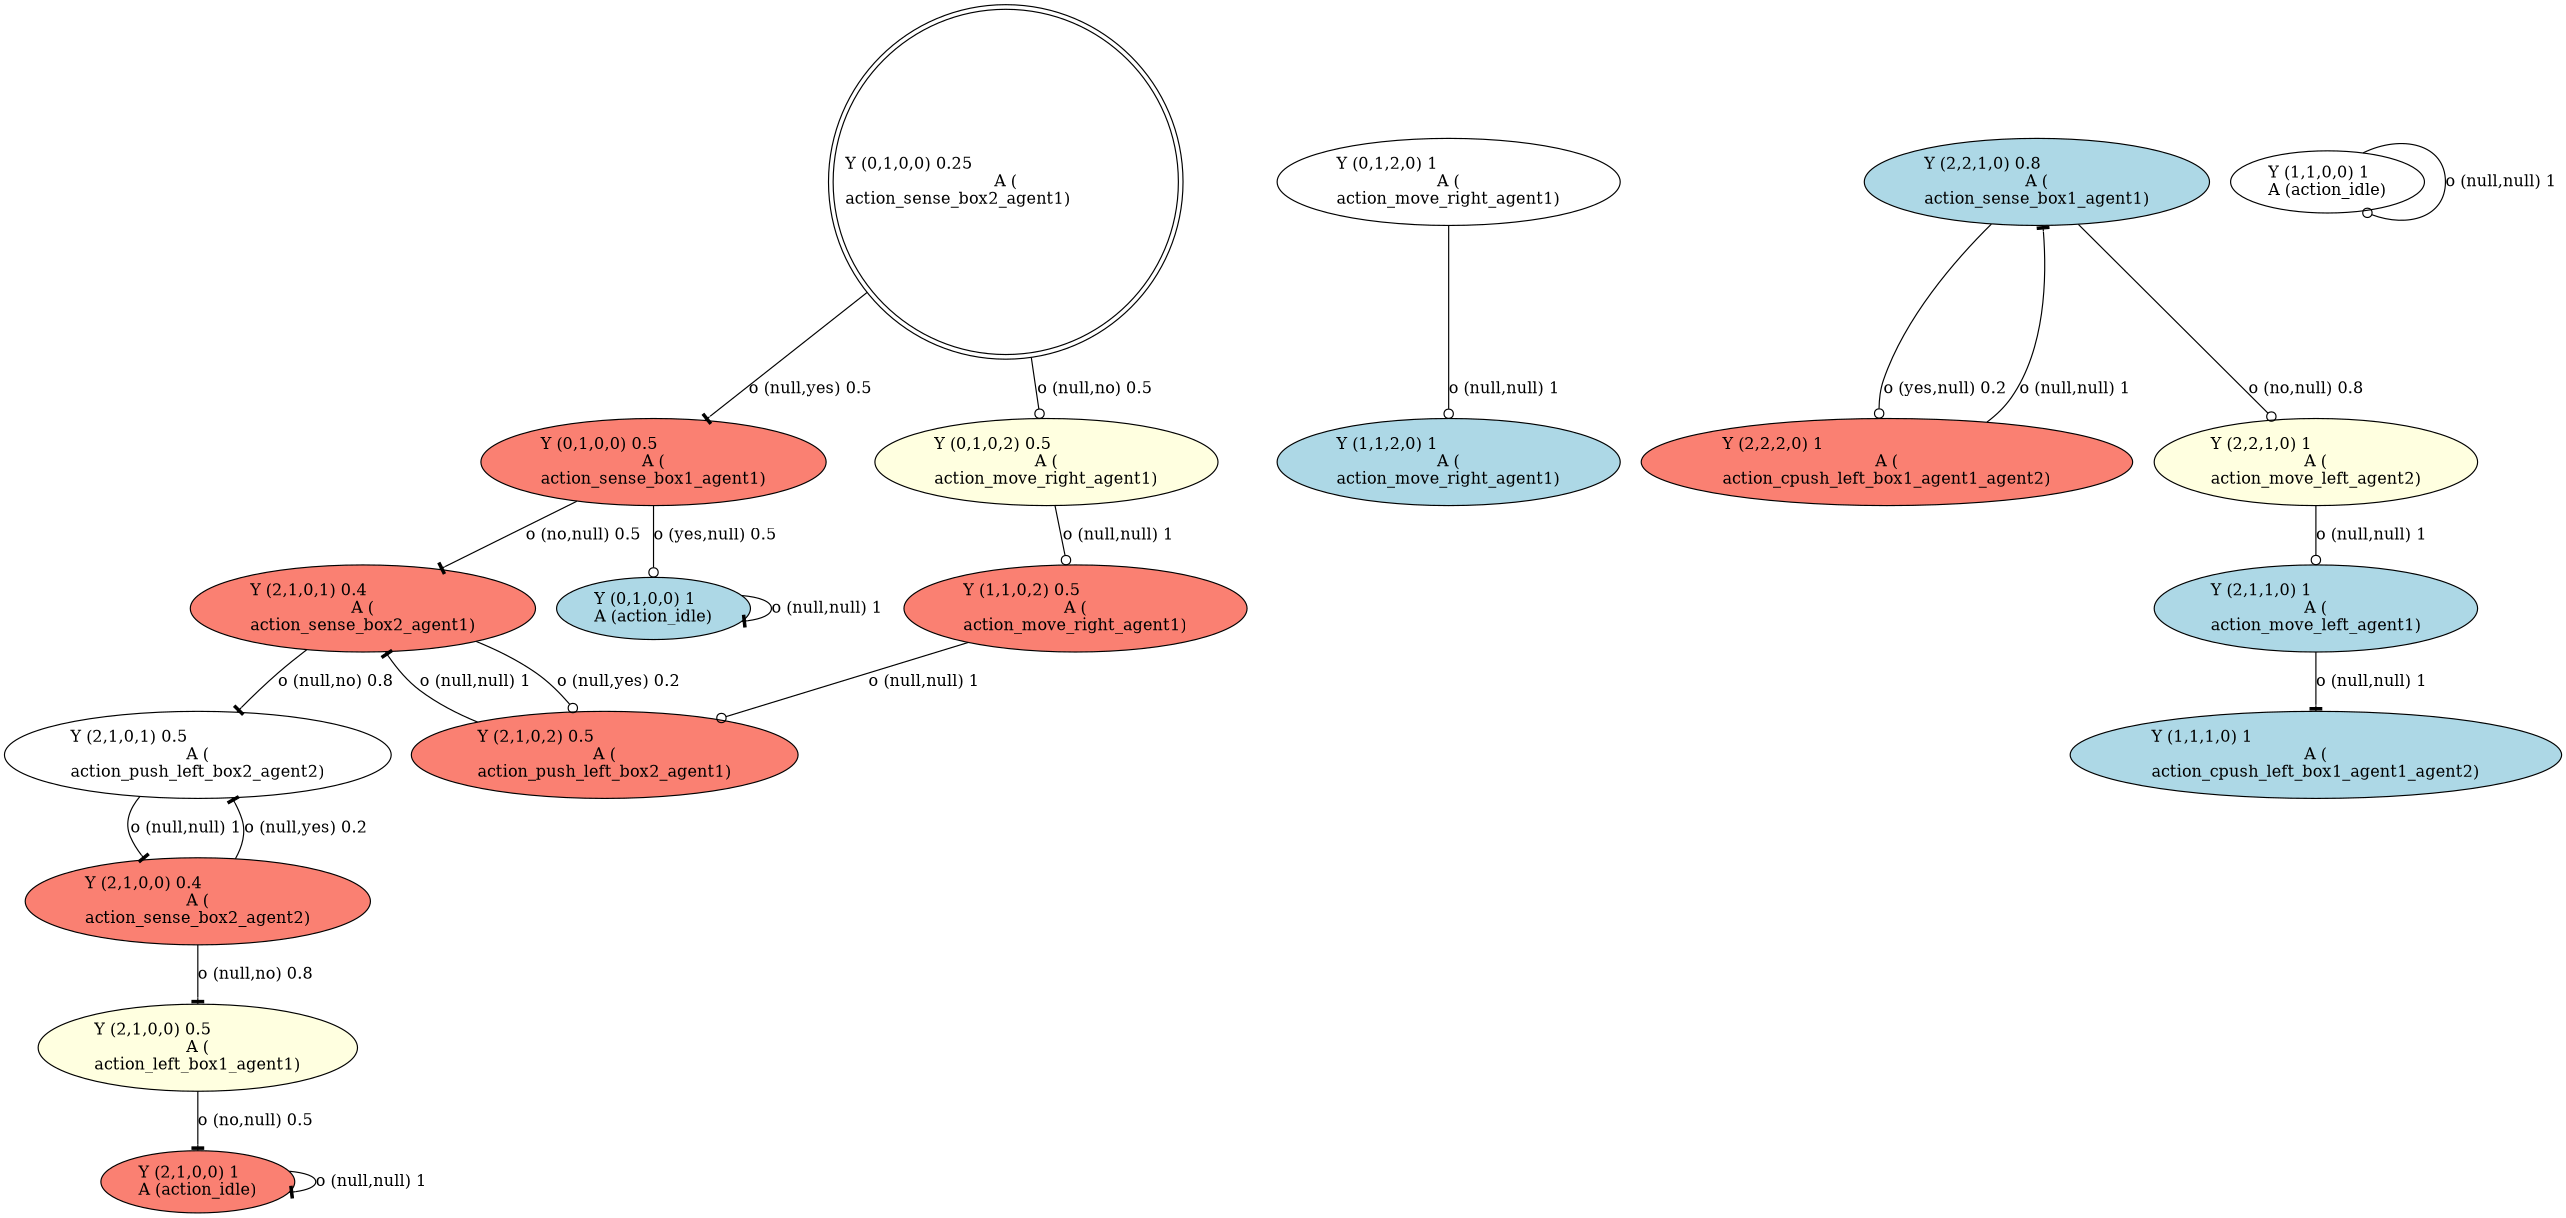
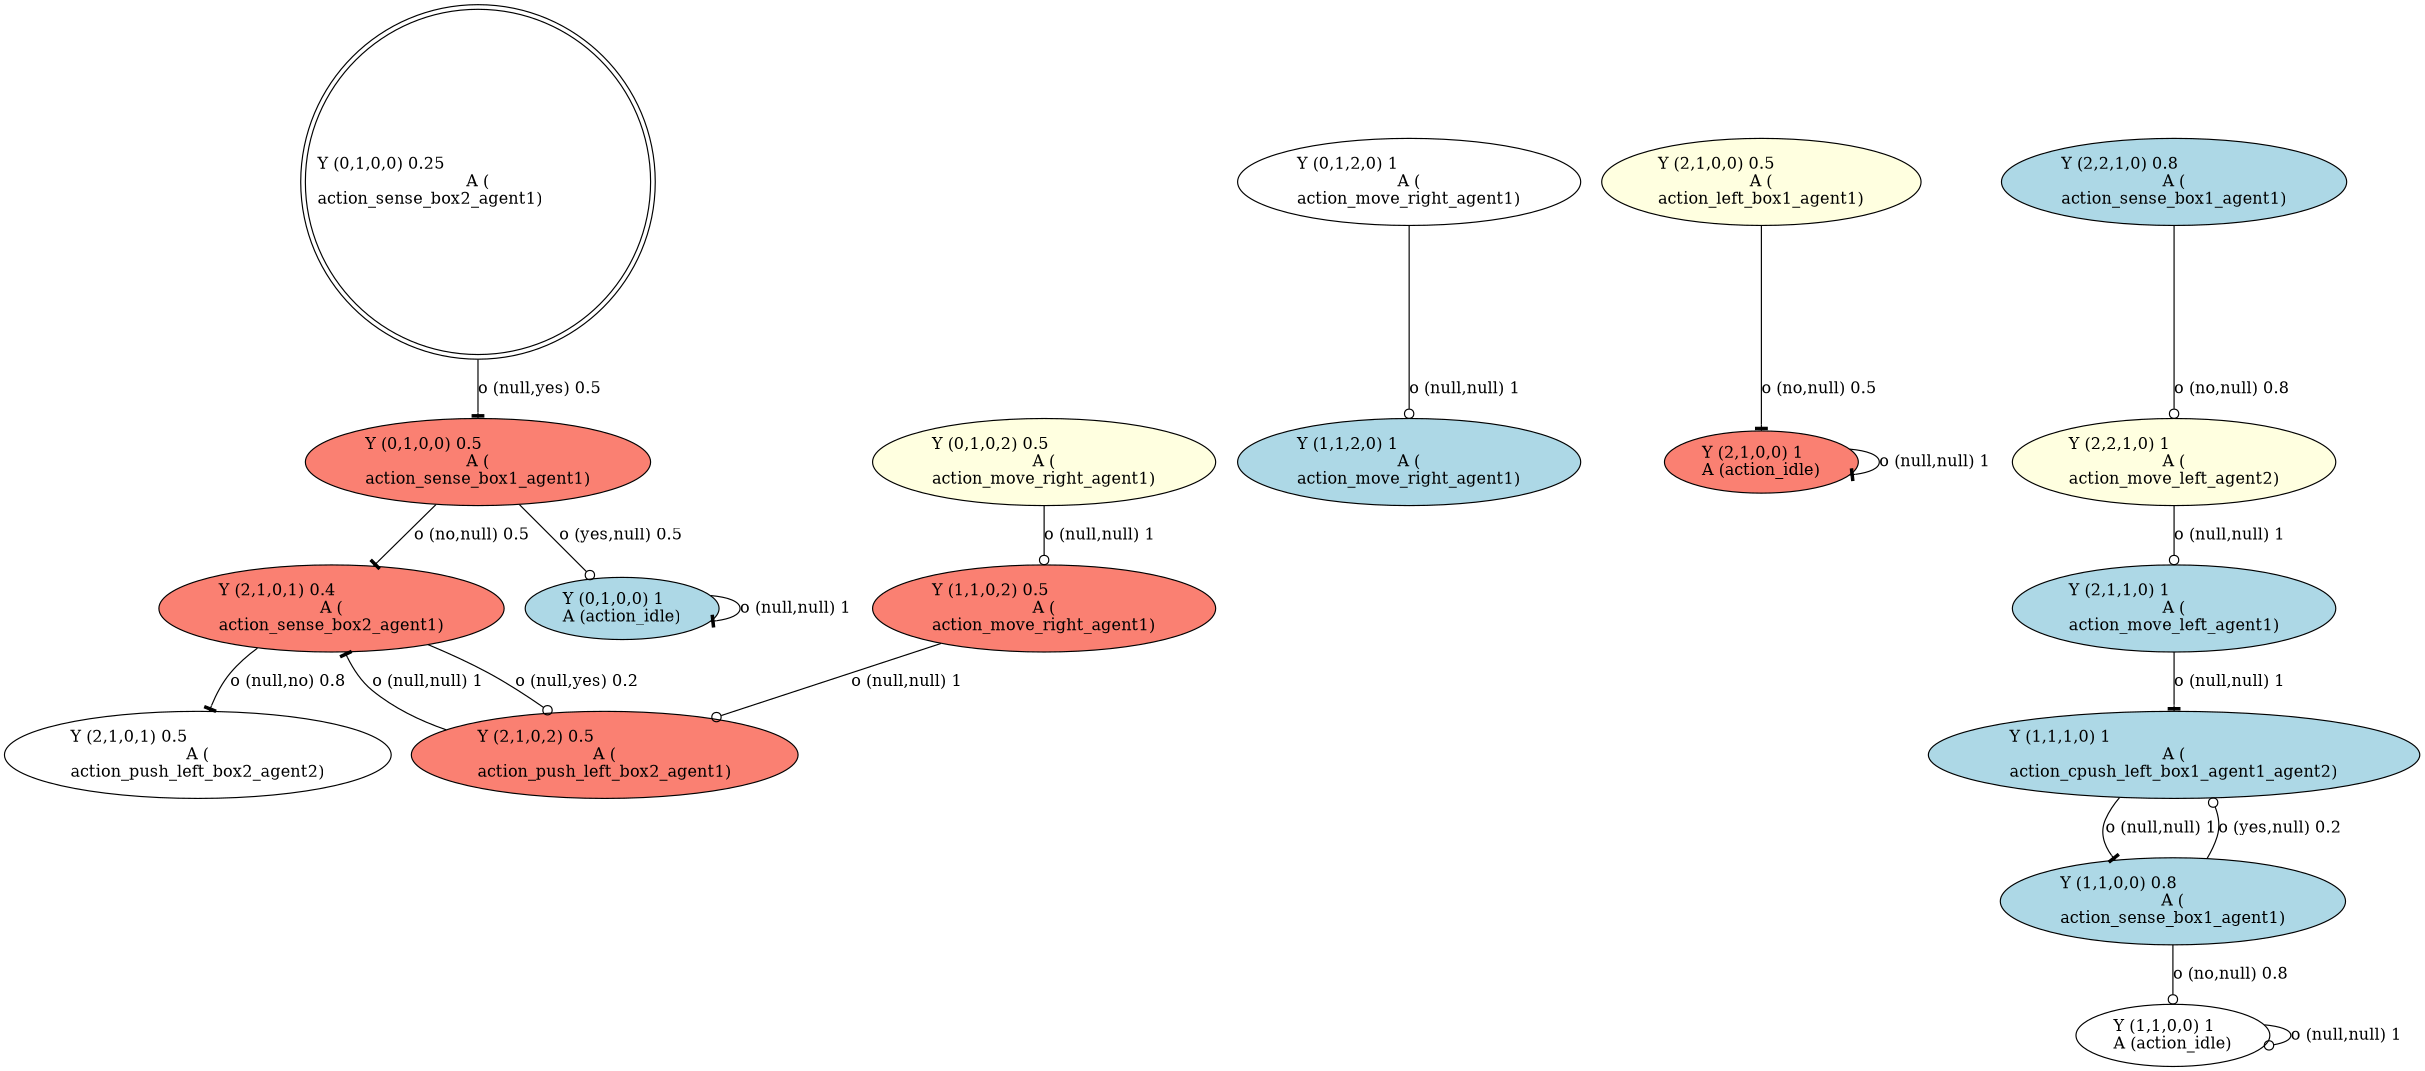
(1035, 383) -> none
(1887, 462) -> none
(198, 901) -> none
none -> (2173, 901)
